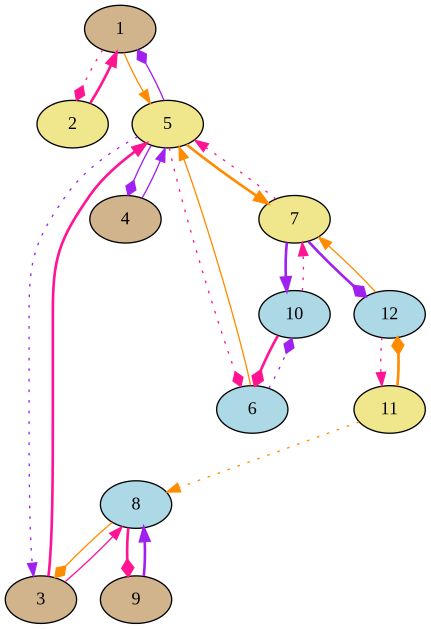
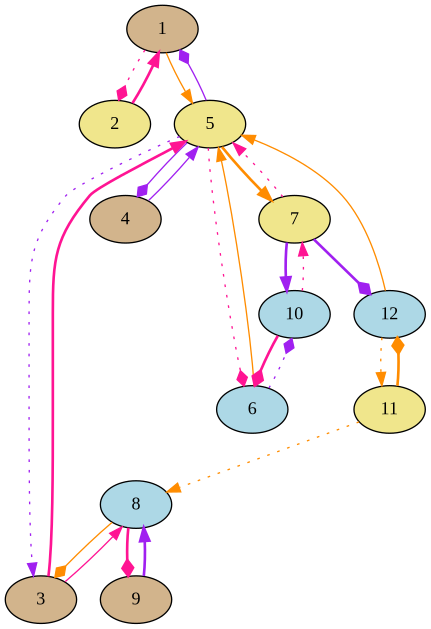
(353, 269) -> (342, 196)
(381, 355) -> (381, 355)
